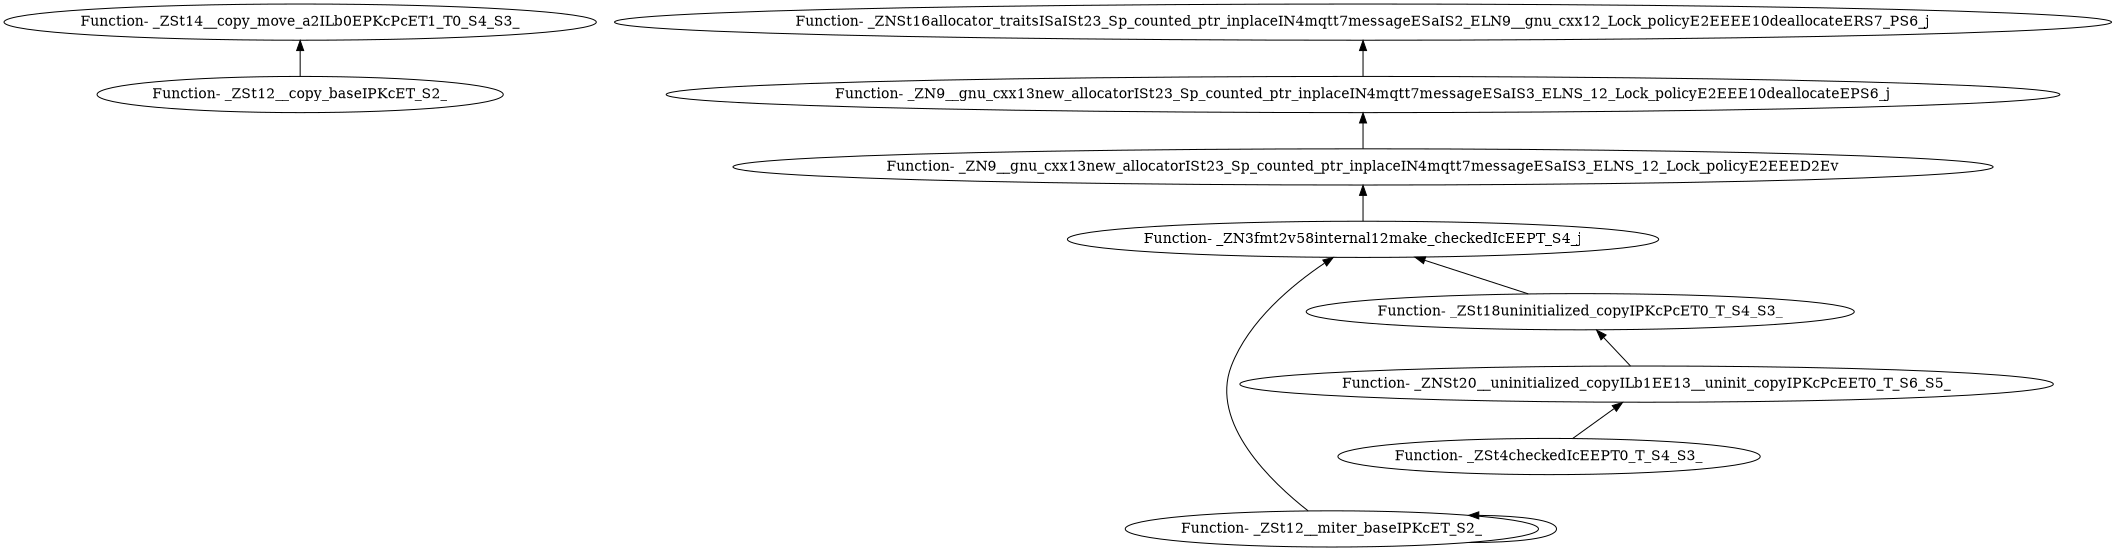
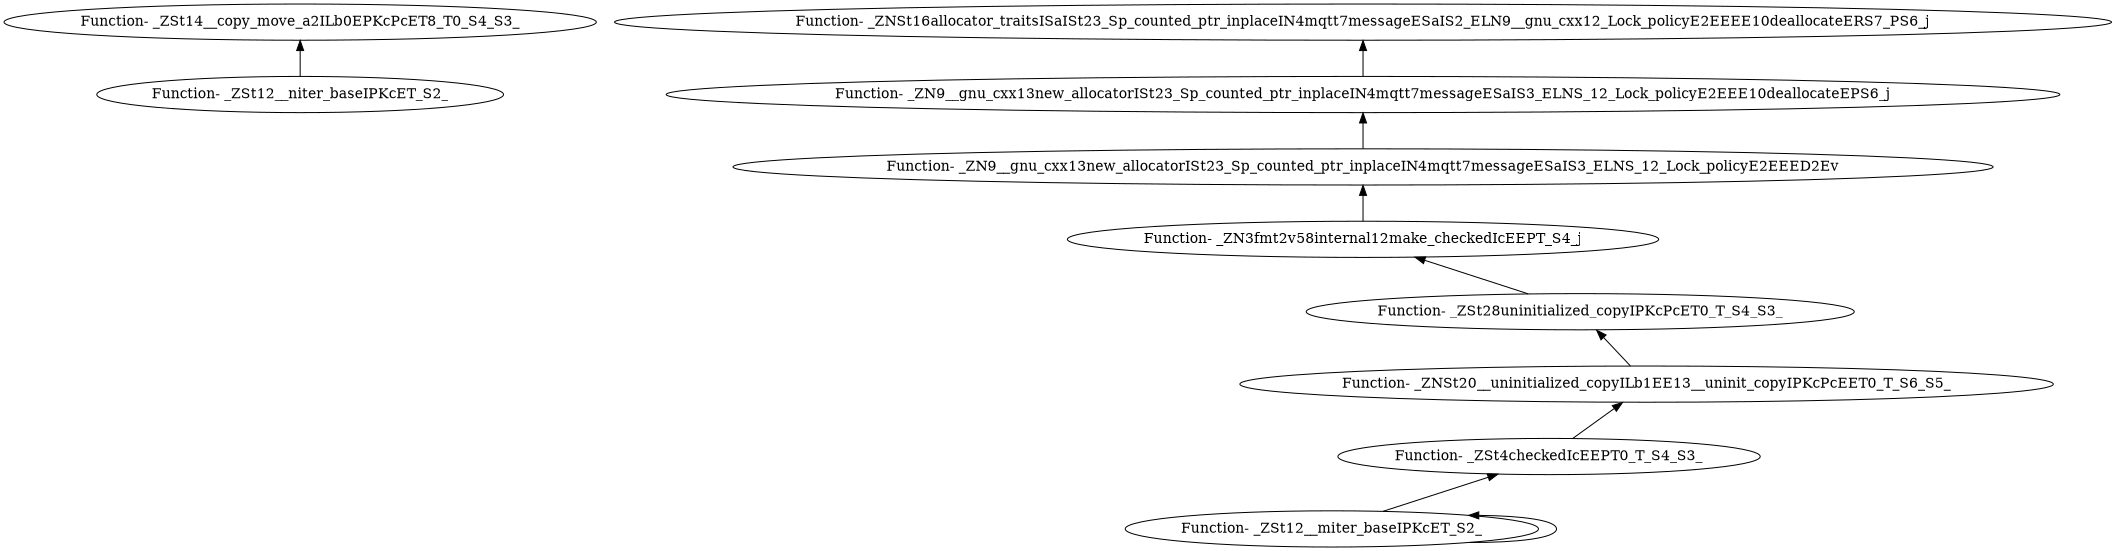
(300, 22) -> (300, 22)
(300, 95) -> (300, 95)
(1580, 312) -> (1580, 312)
(1228, 383) -> (1436, 494)
